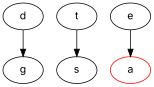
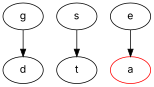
(23, 40) -> (23, 40)
(77, 40) -> (77, 40)
